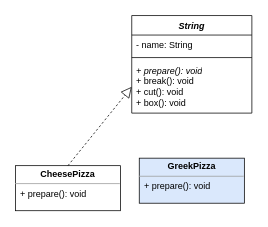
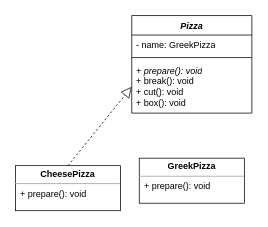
(192, 26) -> (192, 26)
(167, 46) -> (177, 46)
(192, 180) -> (192, 180)
